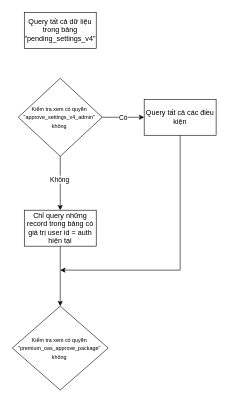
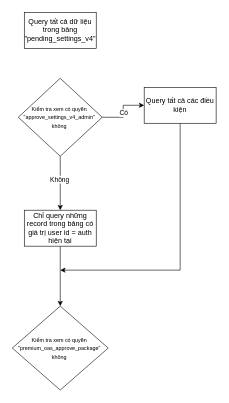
(180, 117) -> (180, 105)
